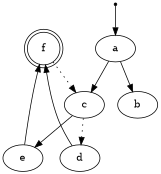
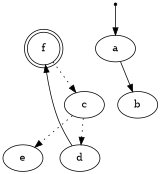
(102, 73) -> none
(30, 108) -> none
(56, 129) -> (56, 129)
